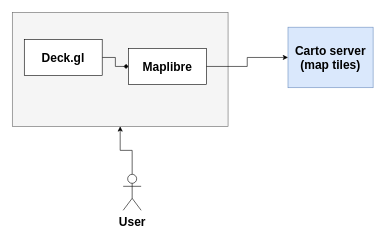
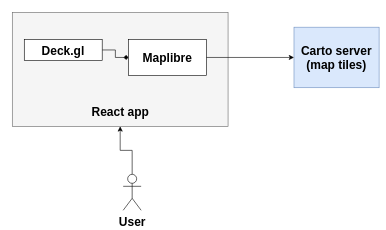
(63, 57) -> (63, 50)
(331, 57) -> (337, 57)
(168, 66) -> (168, 57)
none -> (120, 111)
